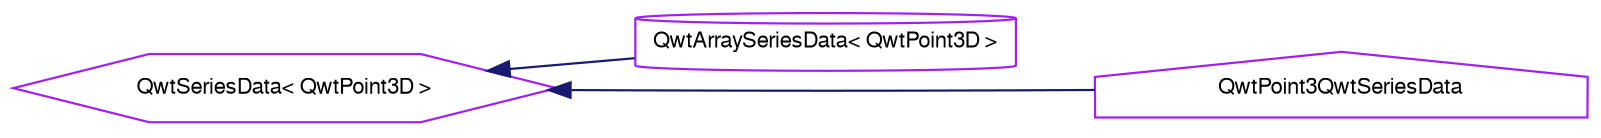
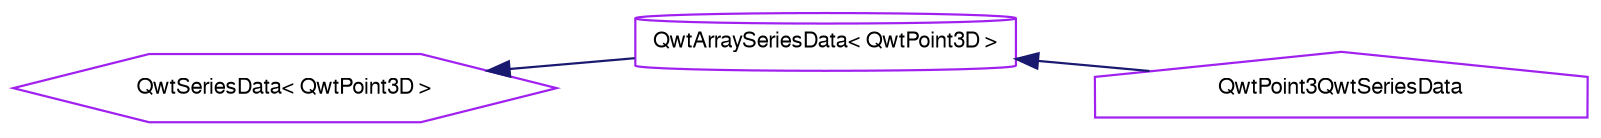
(833, 91) -> (1094, 66)
